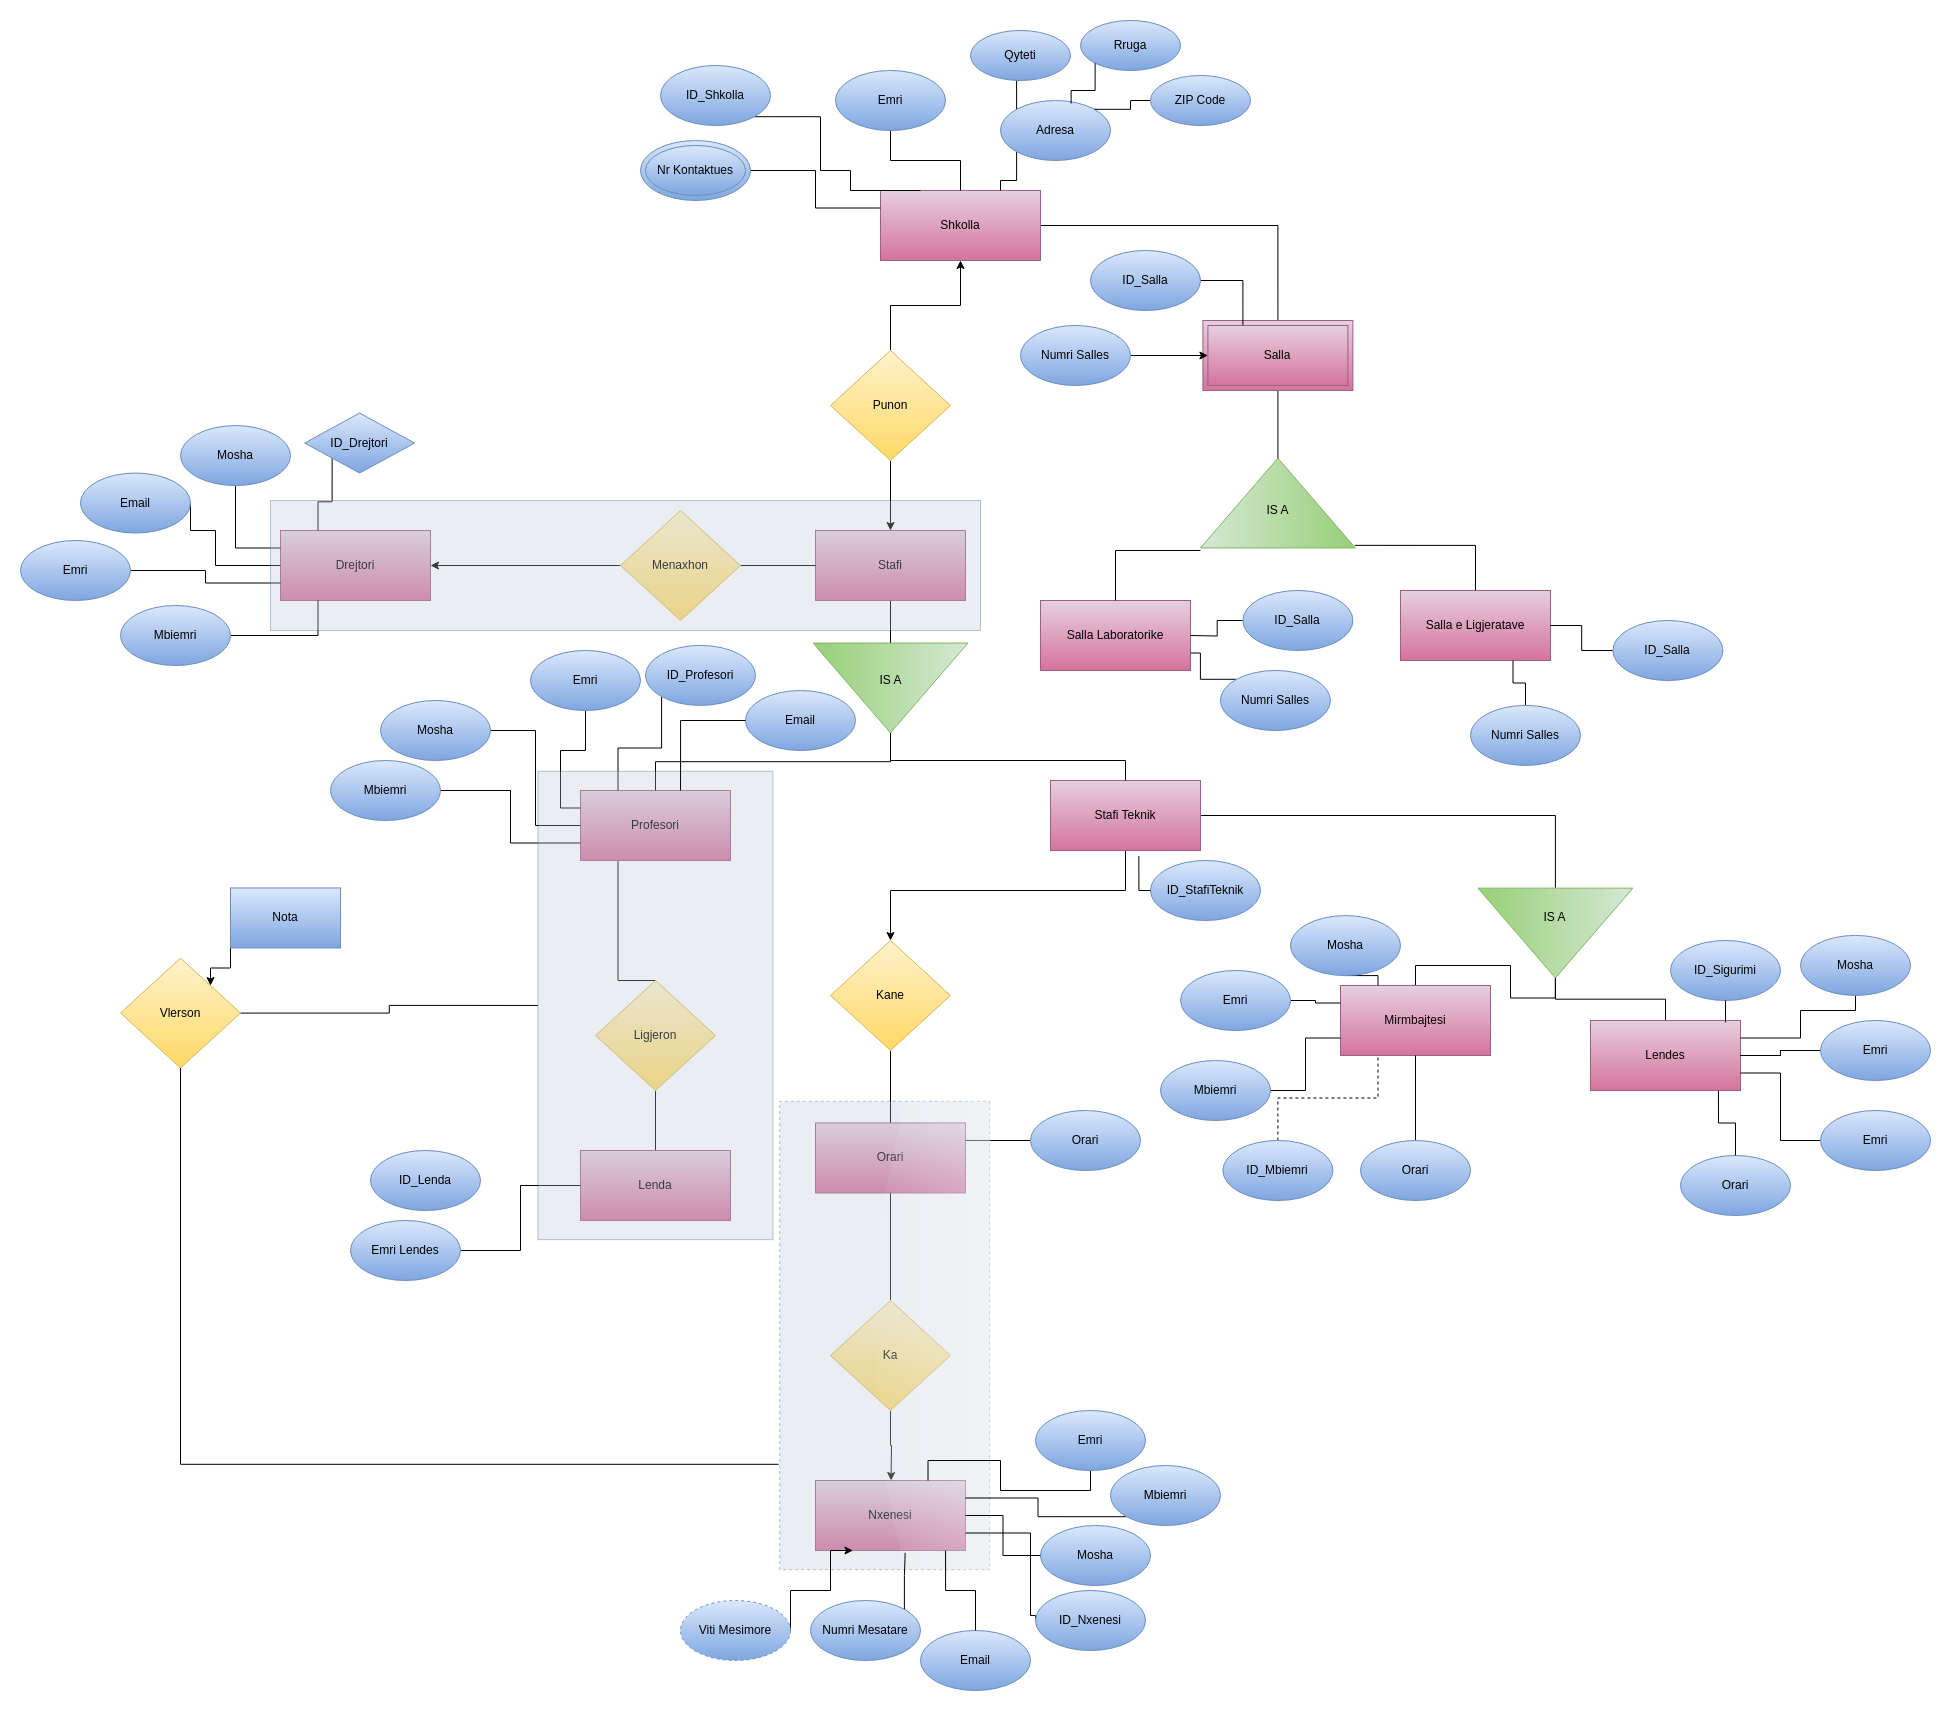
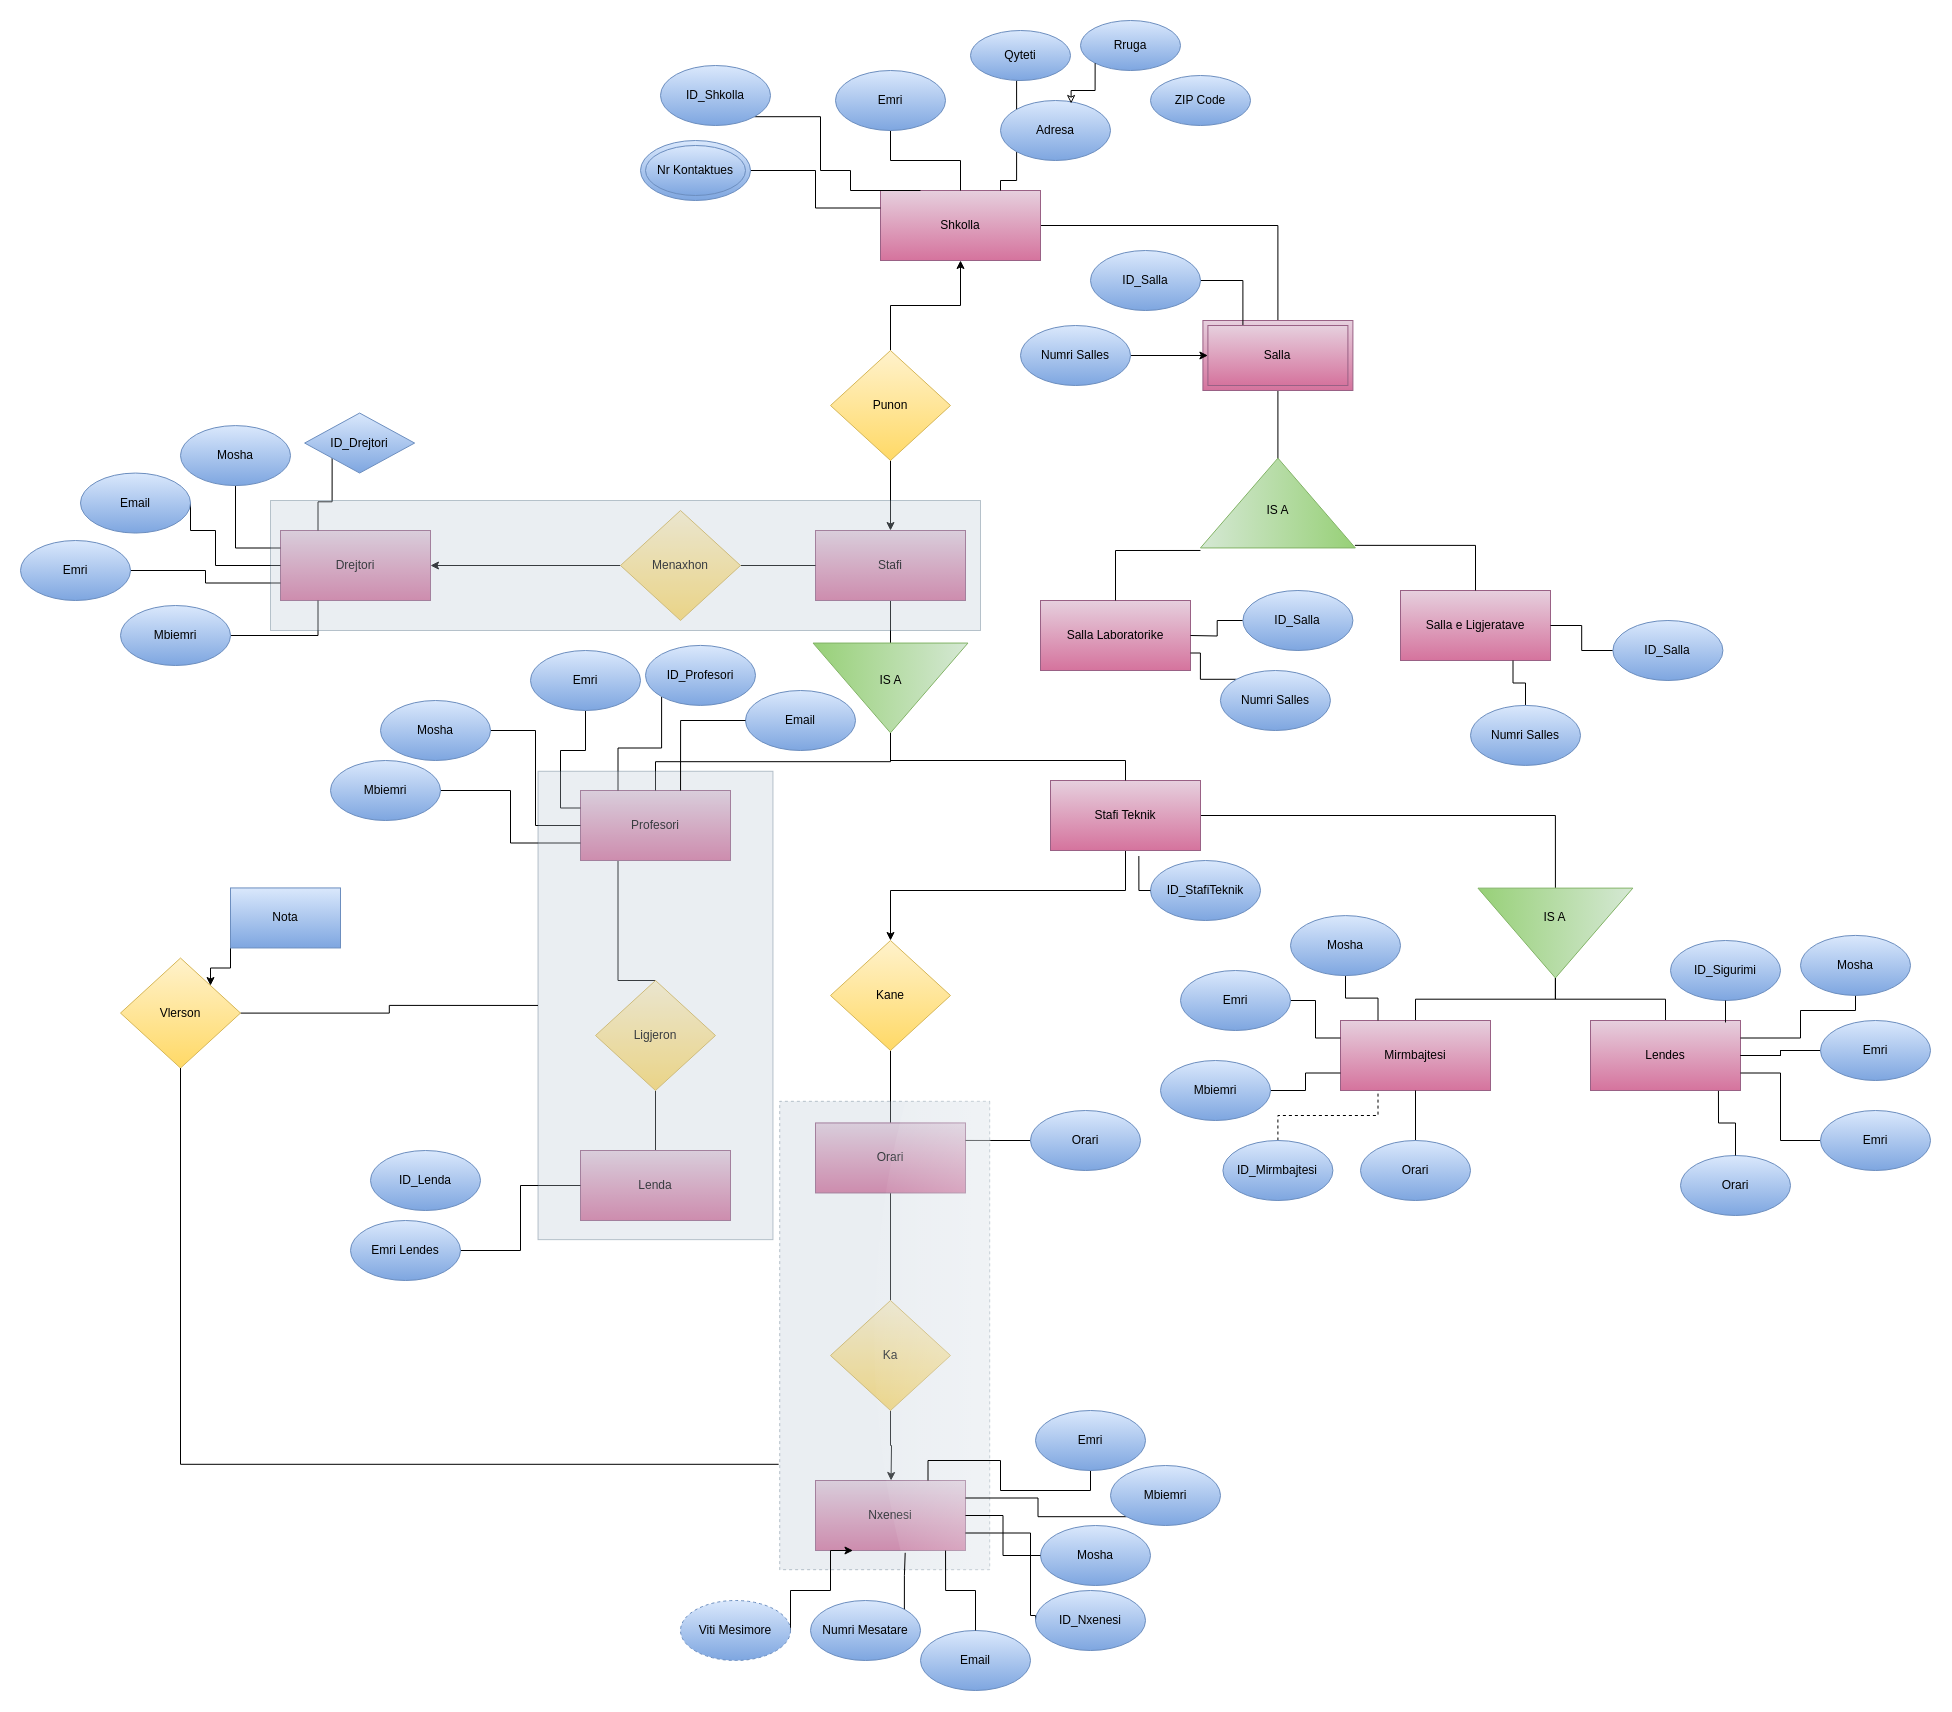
(1071, 98) -> (1071, 95)
(1126, 109) -> none
(1416, 1021) -> (1416, 1056)
(1278, 1171) -> (1278, 1171)
